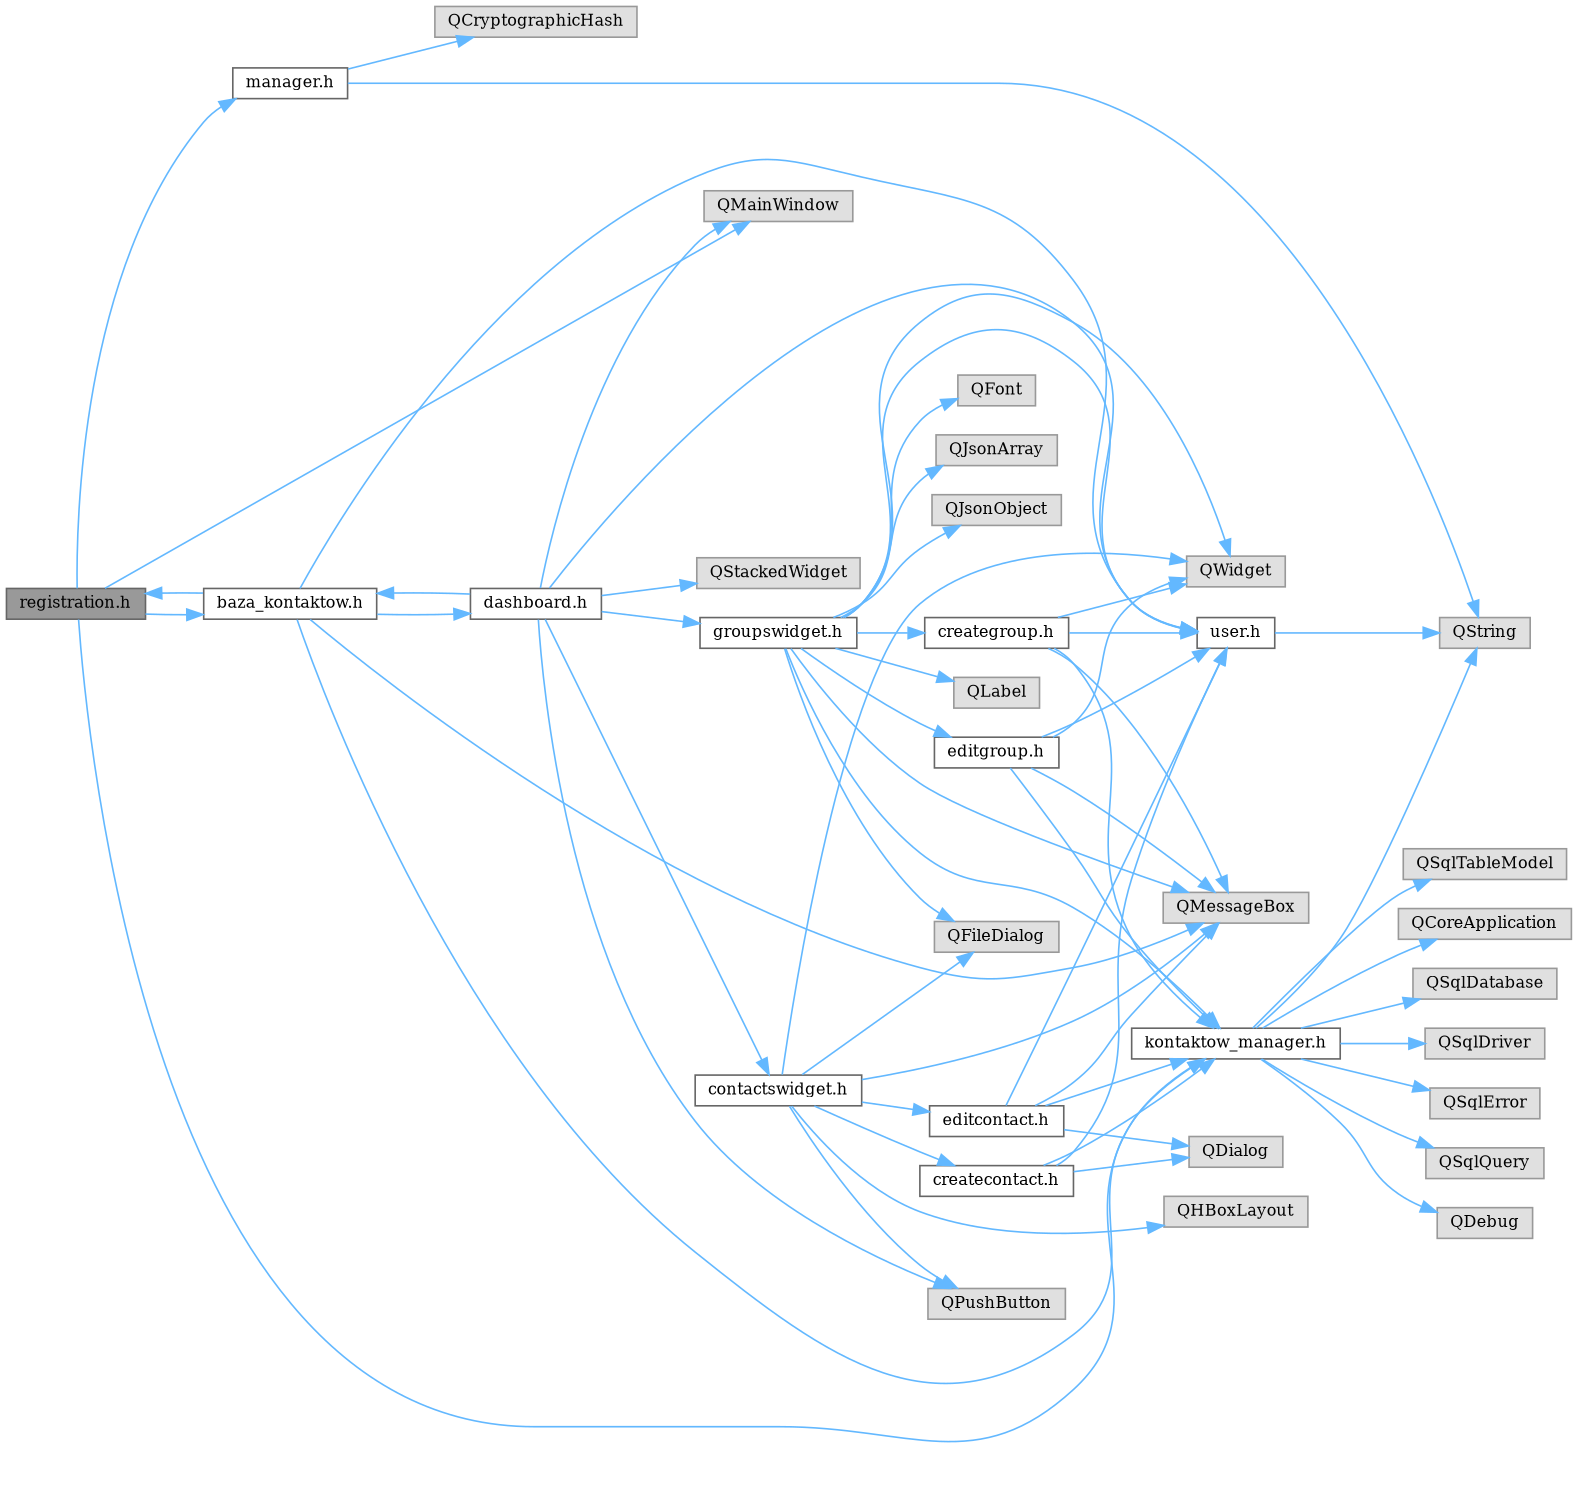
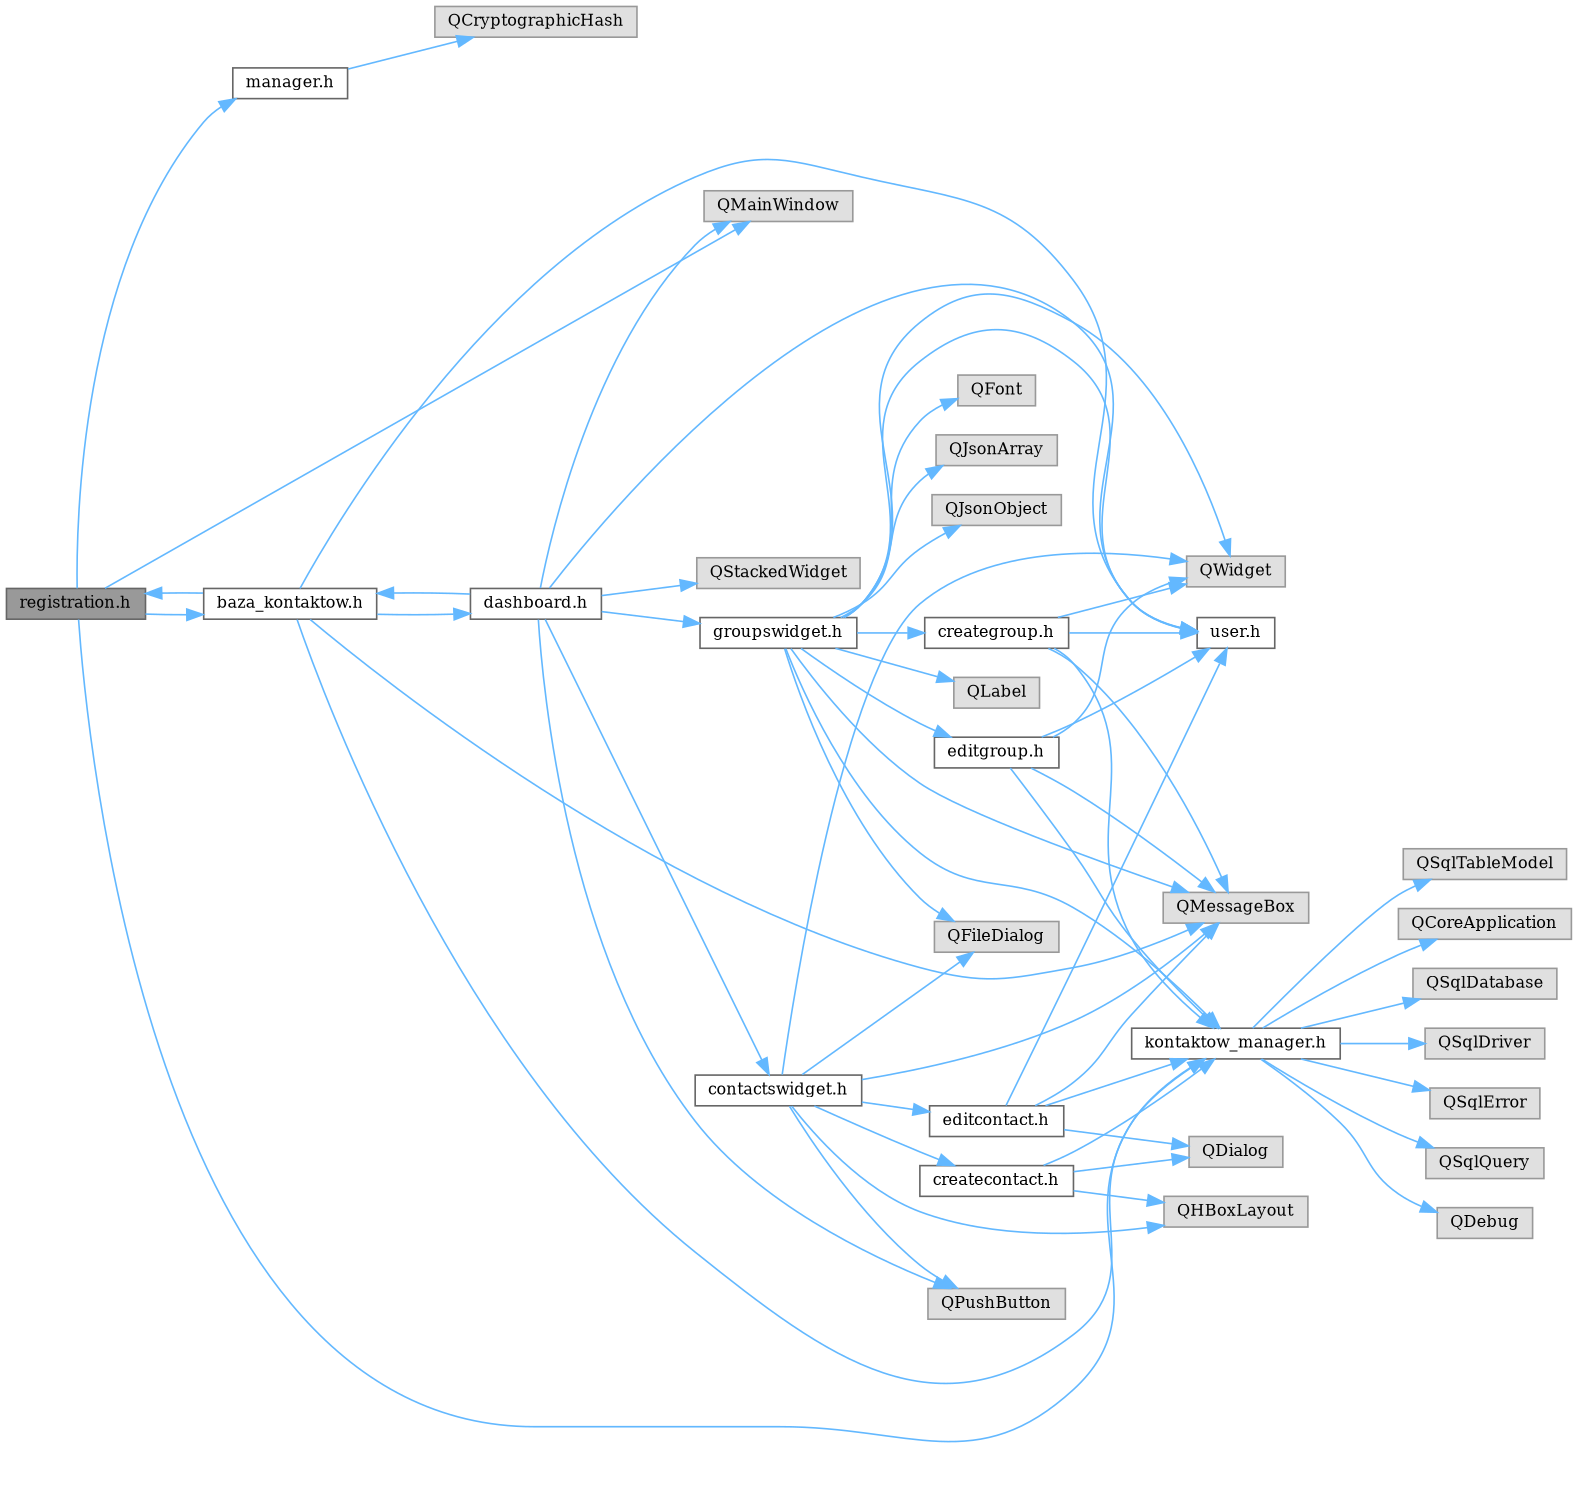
(1485, 633) -> none
(1129, 889) -> (1122, 1197)
